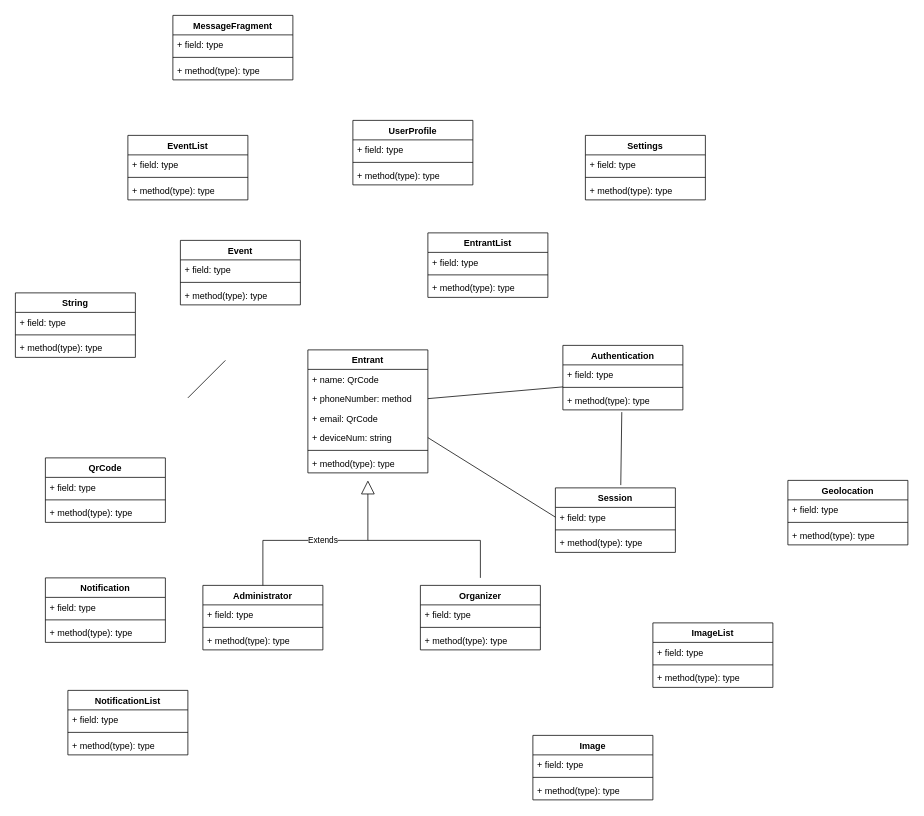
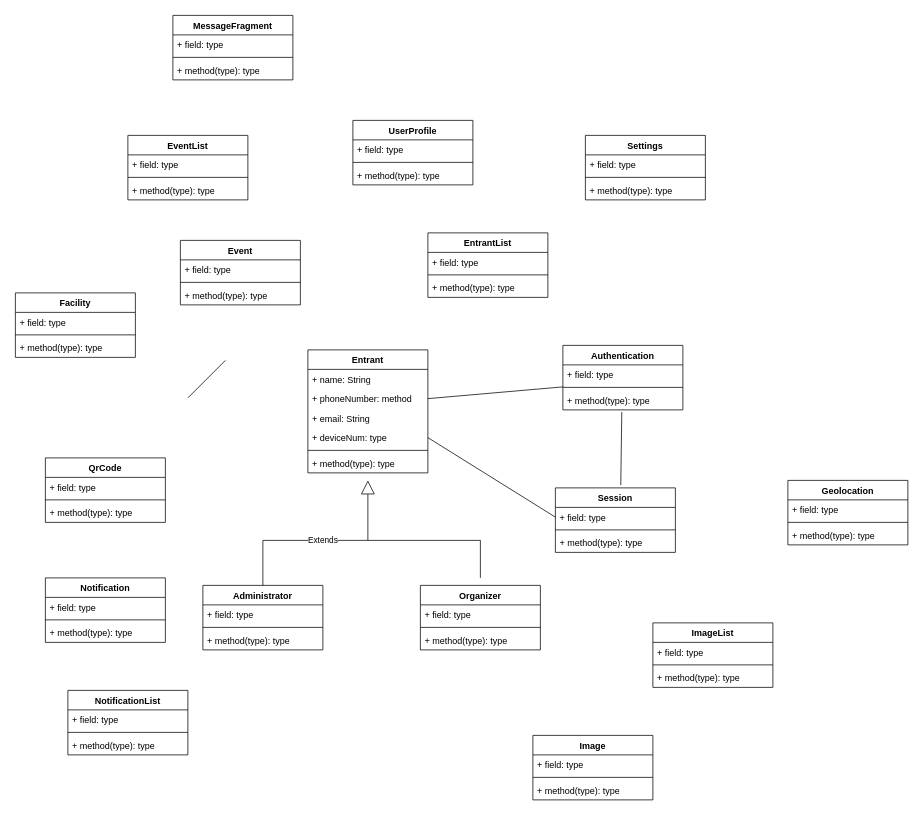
(75, 304) -> (75, 304)
(344, 380) -> (343, 380)
(344, 419) -> (343, 419)
(354, 439) -> (351, 439)
